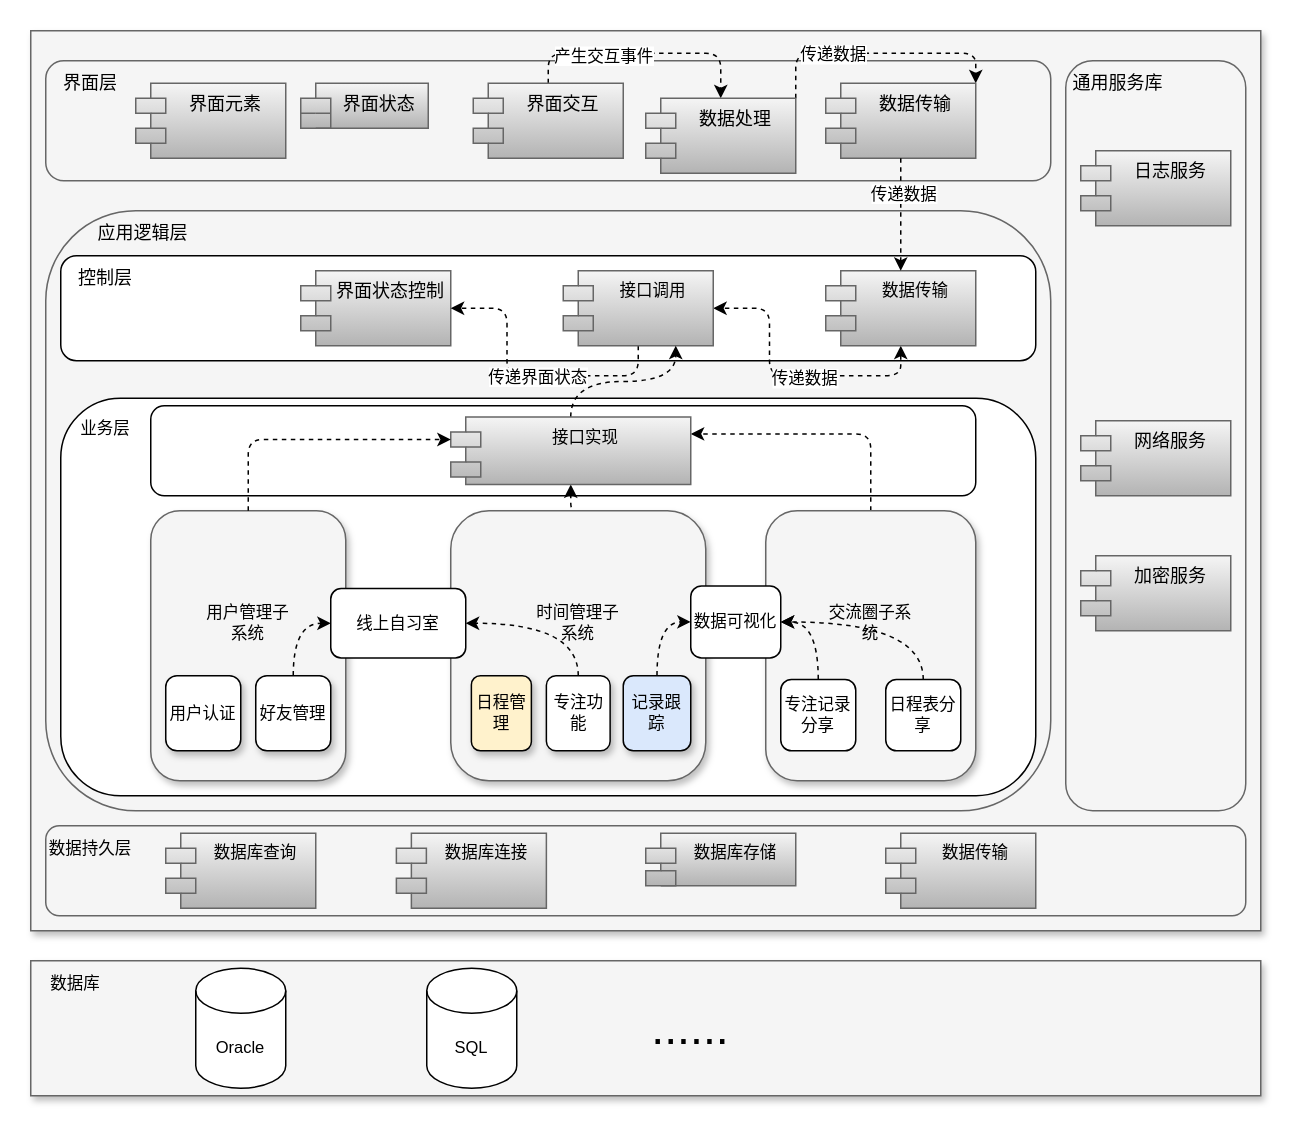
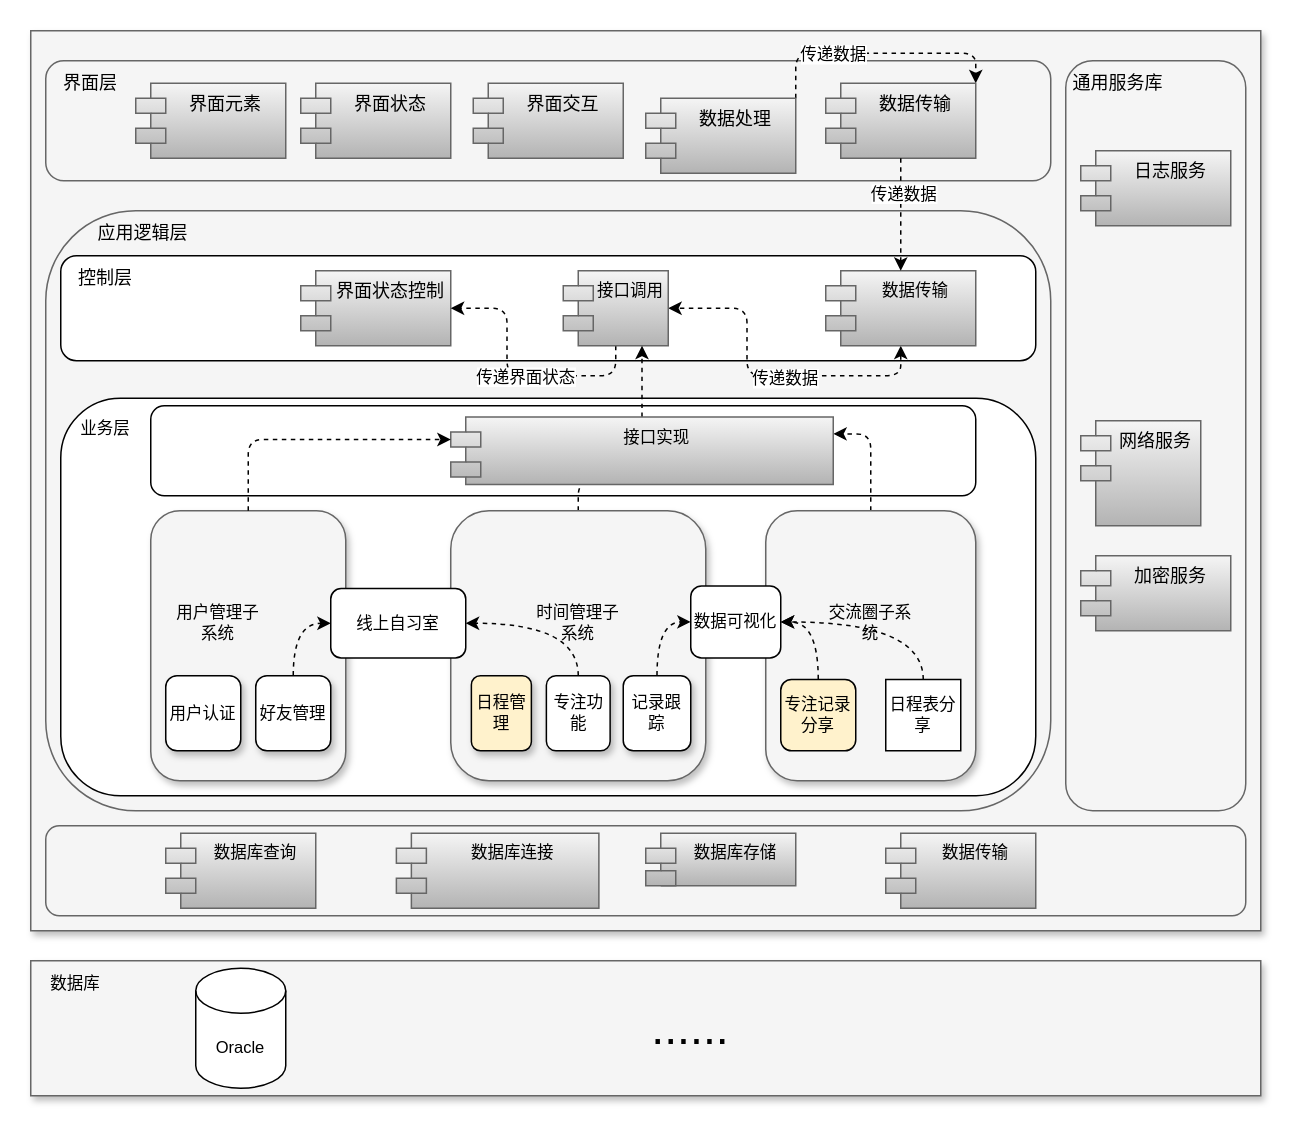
(637, 53) -> none
(365, 106) -> (376, 121)
(638, 308) -> (616, 308)
(571, 451) -> (642, 451)
(1156, 458) -> (1141, 473)
(248, 623) -> (218, 623)
(657, 713) -> (657, 713)
(818, 715) -> (818, 715)
(923, 715) -> (923, 715)
(91, 848) -> none
(471, 871) -> (498, 871)
(472, 1028) -> none
